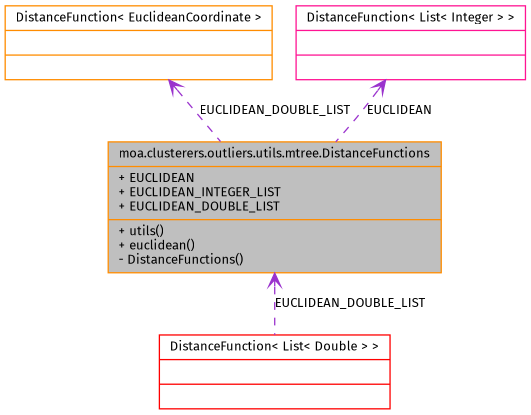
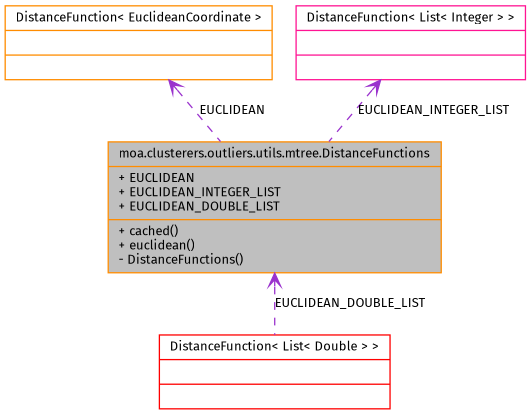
(275, 111) -> (233, 111)
(400, 111) -> (434, 111)
(141, 231) -> (148, 231)
